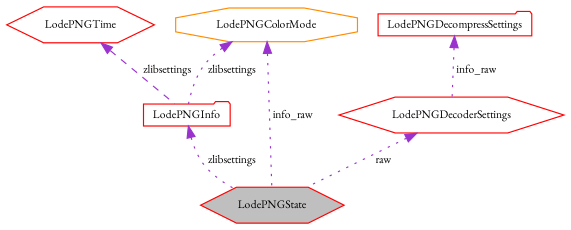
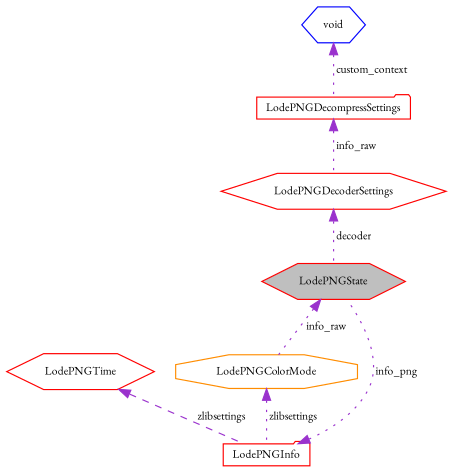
none -> (334, 25)
(270, 120) -> (296, 332)
(231, 160) -> (395, 372)
(382, 160) -> (353, 236)
